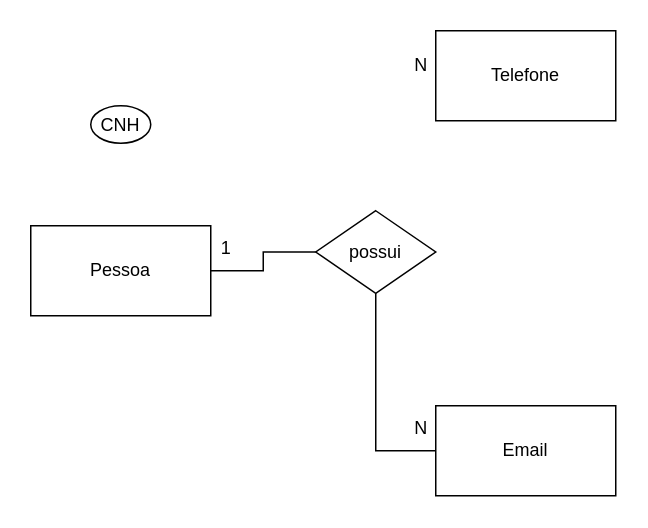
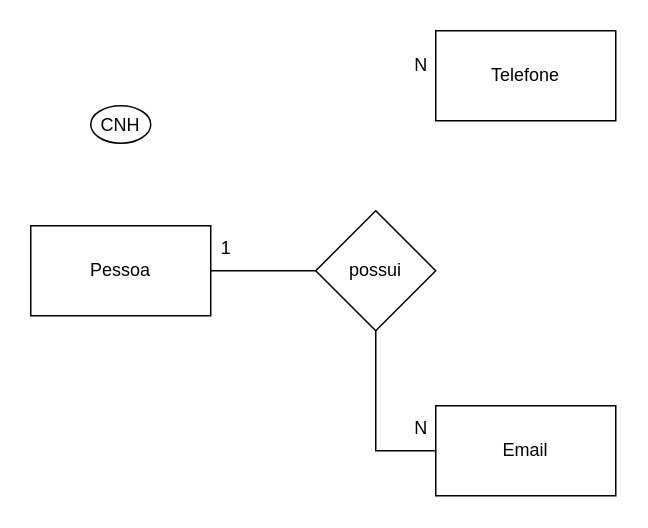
(376, 252) -> (376, 271)
